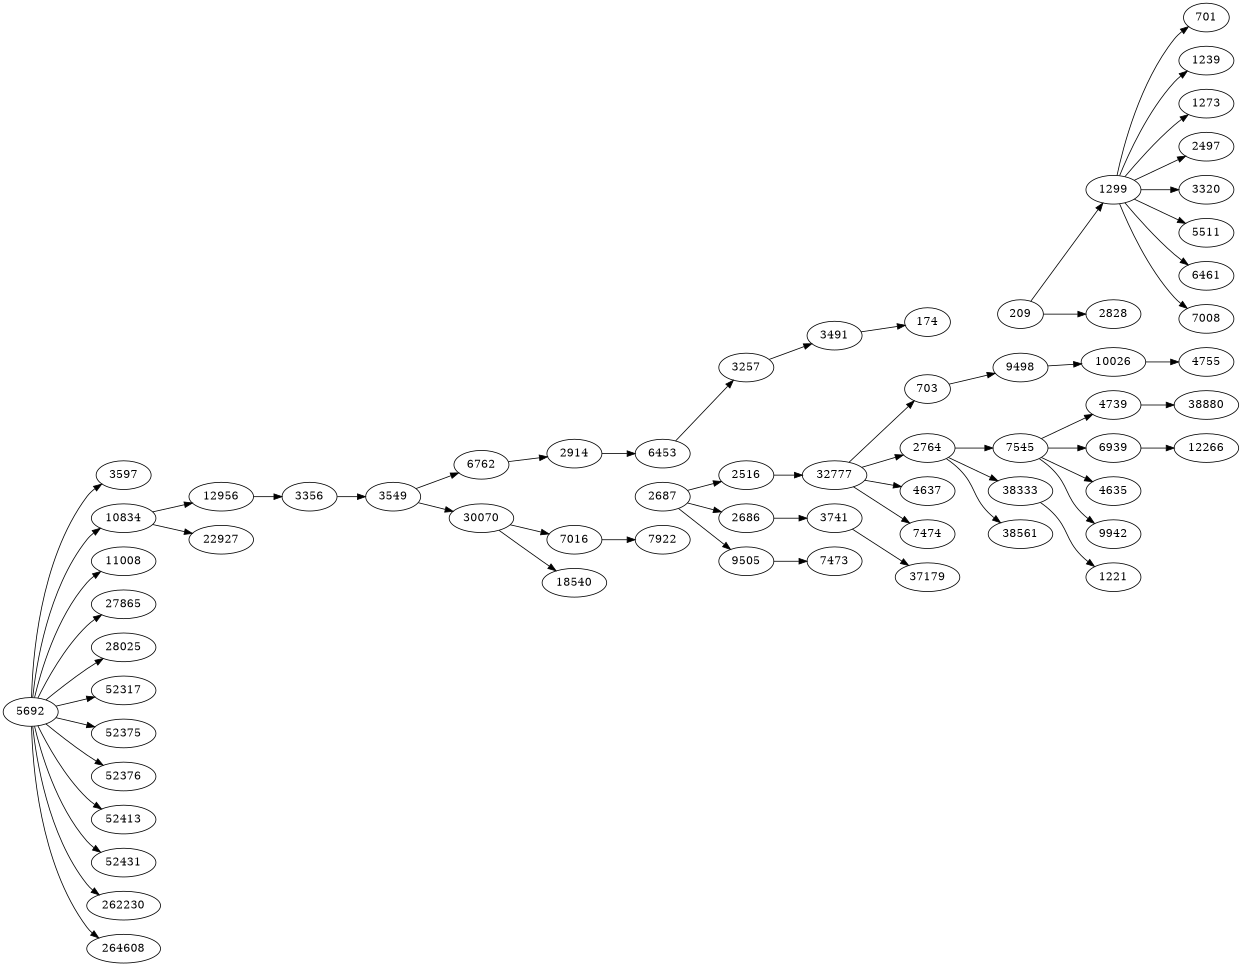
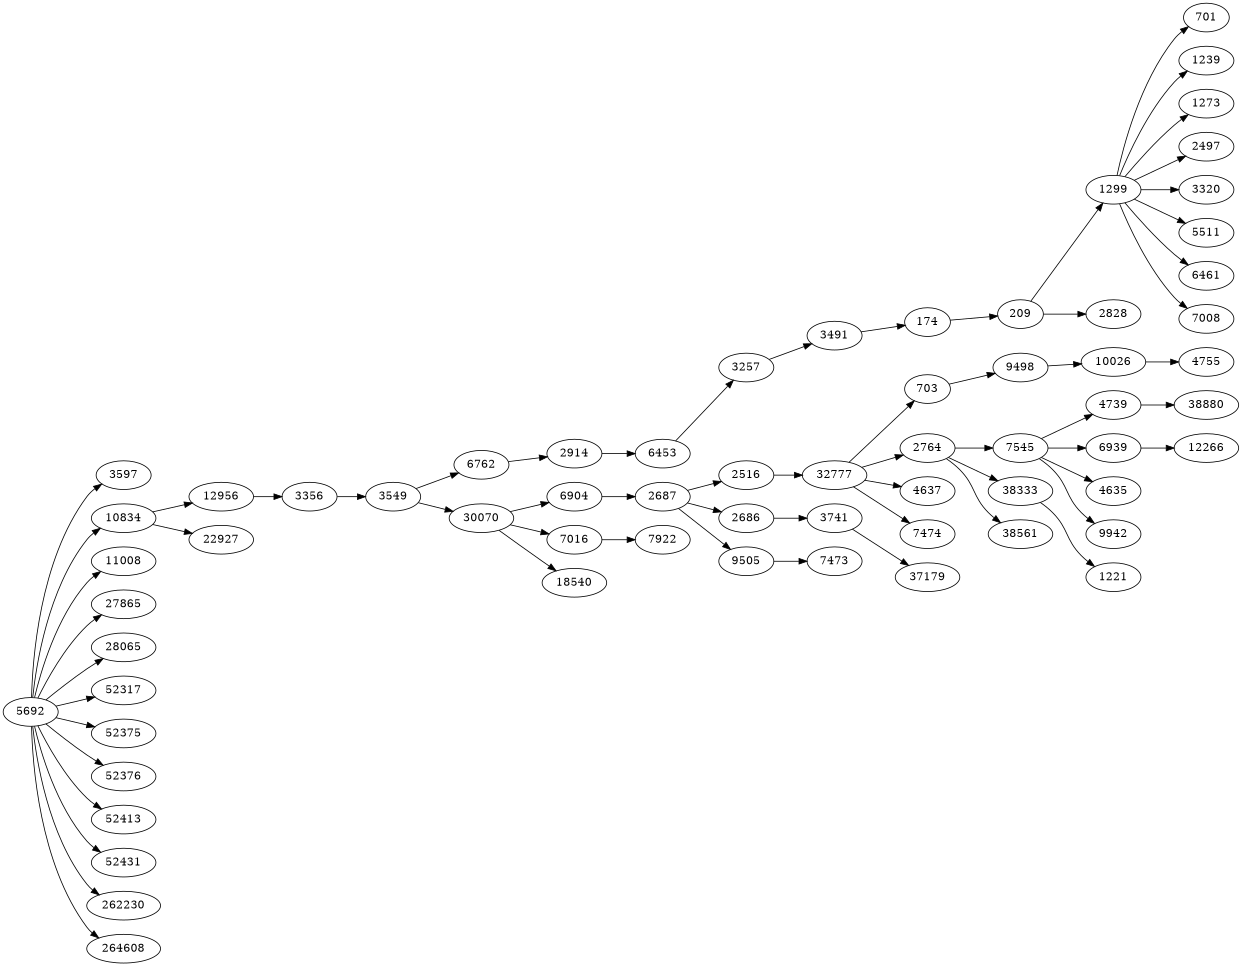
none -> (970, 318)
none -> (574, 497)
(124, 647) -> (124, 647)
